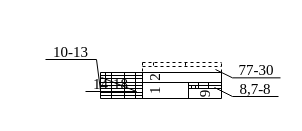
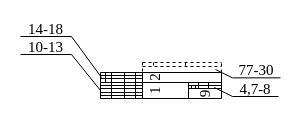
(71, 52) -> (46, 47)
(111, 84) -> (46, 29)
(256, 89) -> (256, 89)
